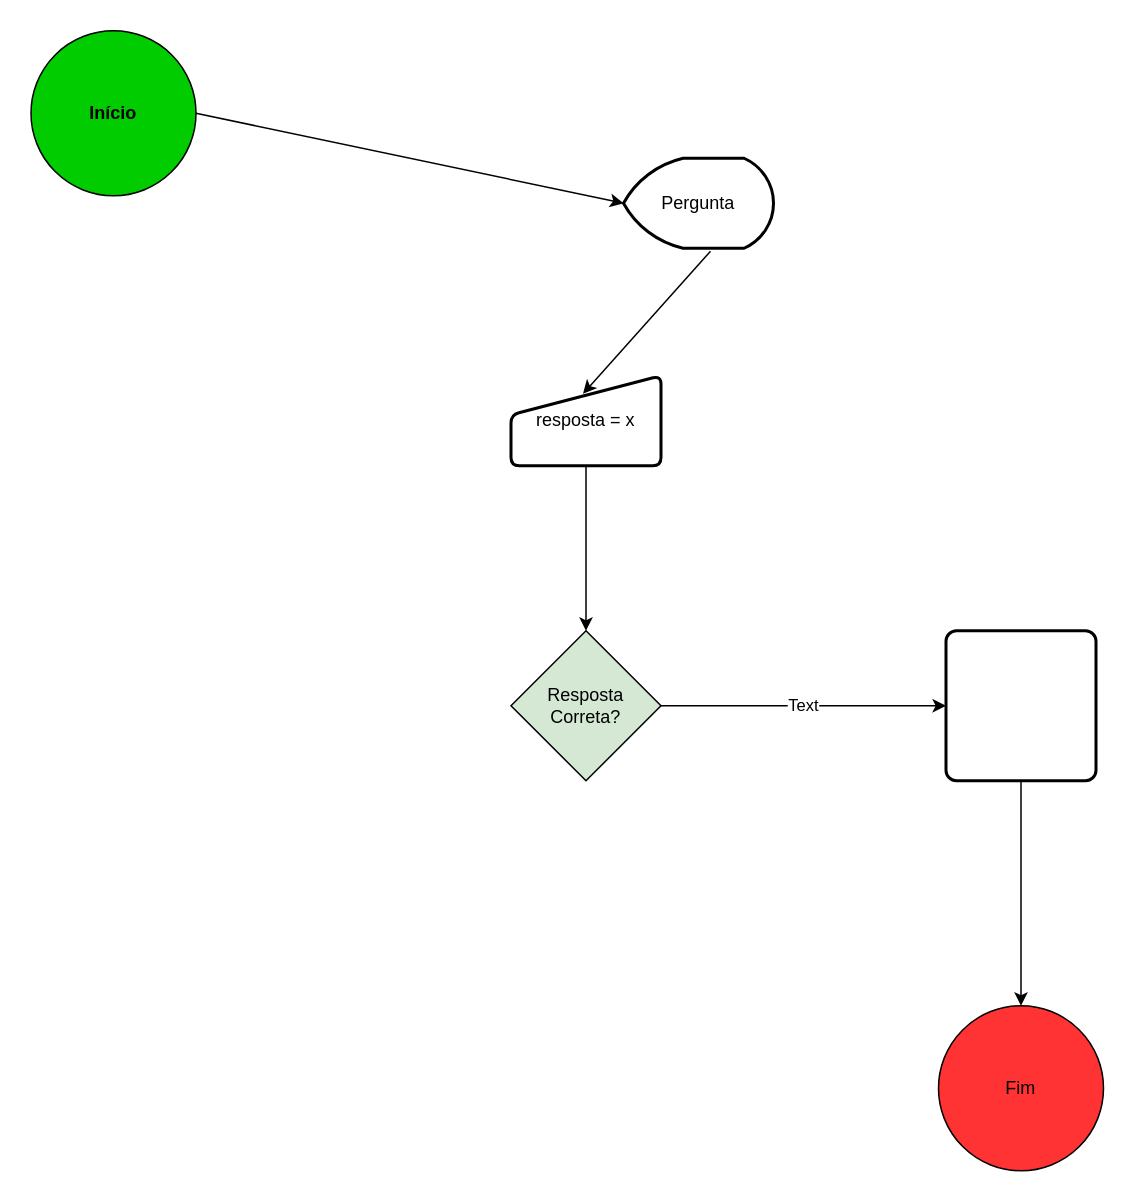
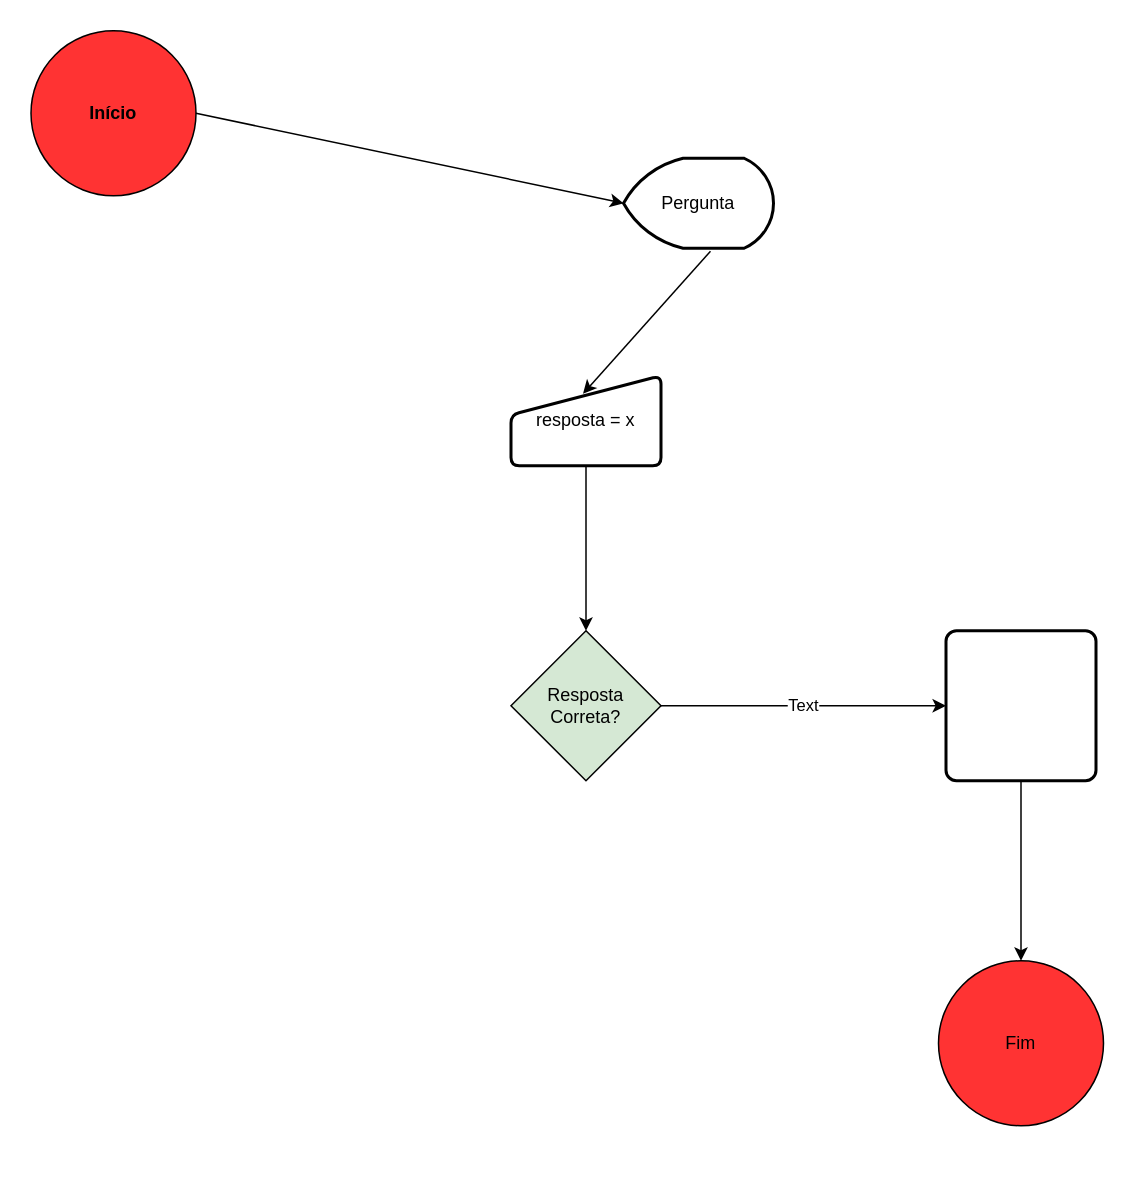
(113, 113) -> (113, 113)
(1021, 1088) -> (1021, 1043)
